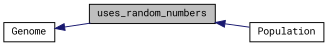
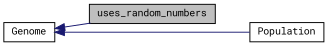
(237, 25) -> (157, 32)
